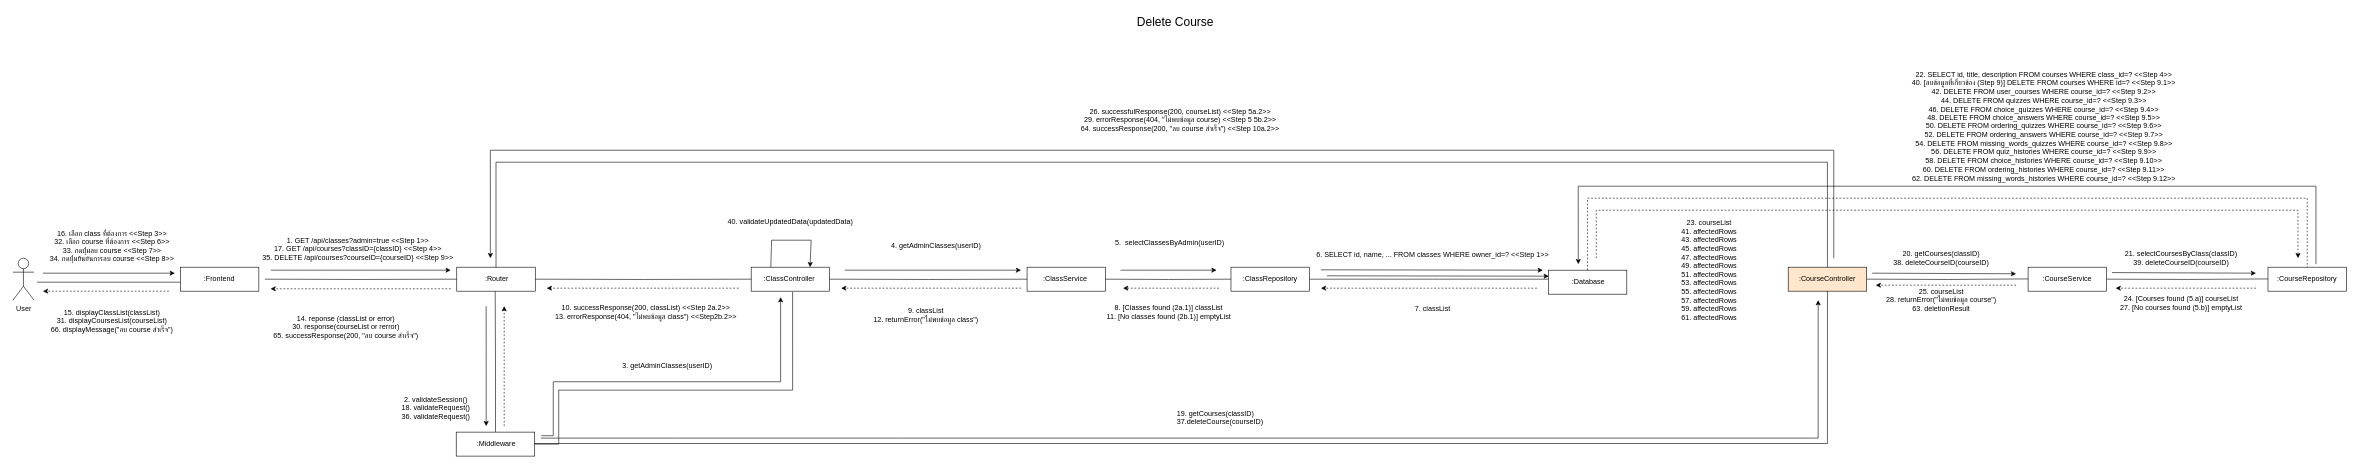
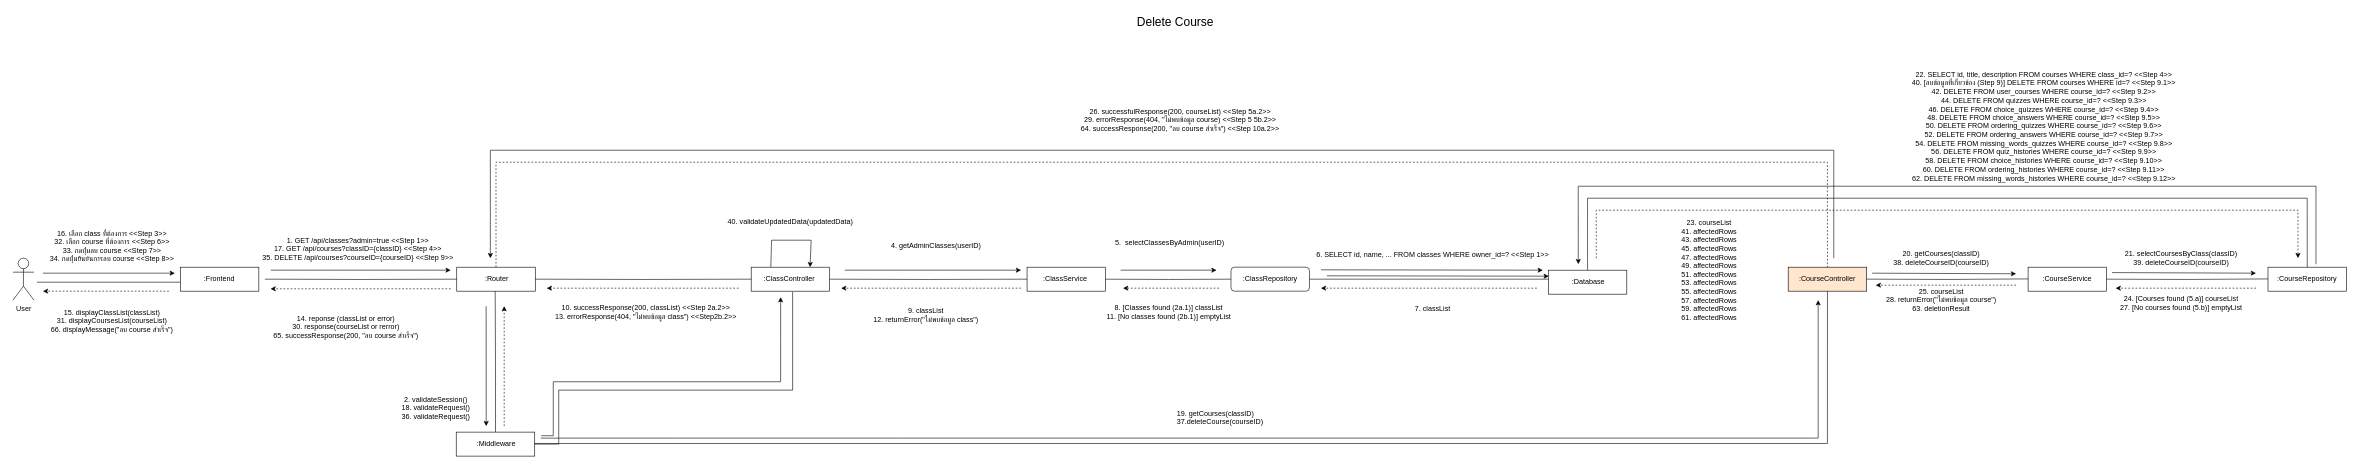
(1162, 162) -> (1162, 162)
(1947, 198) -> (1947, 198)
(1270, 279) -> (1270, 279)
(667, 366) -> none
